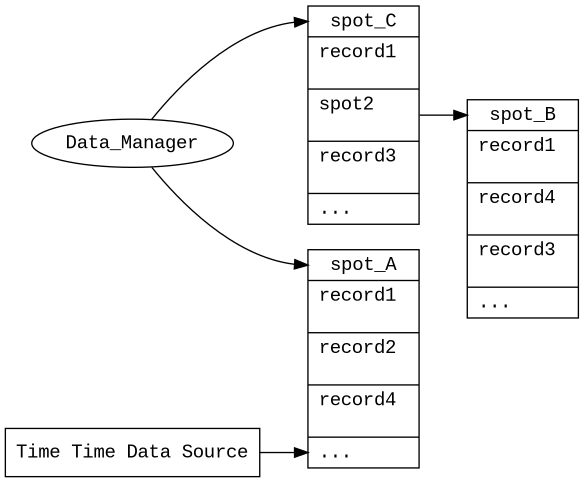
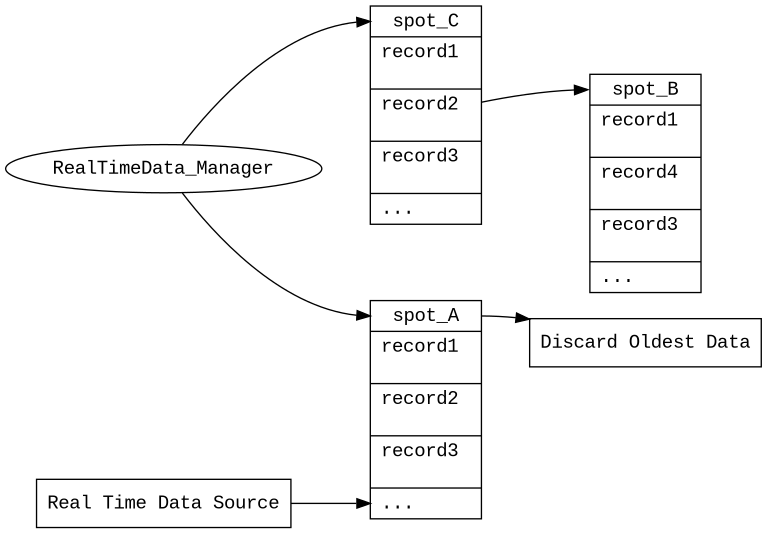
(352, 104) -> (426, 104)
(133, 143) -> (164, 169)
none -> (645, 343)
(364, 400) -> (426, 451)
(133, 453) -> (164, 503)
